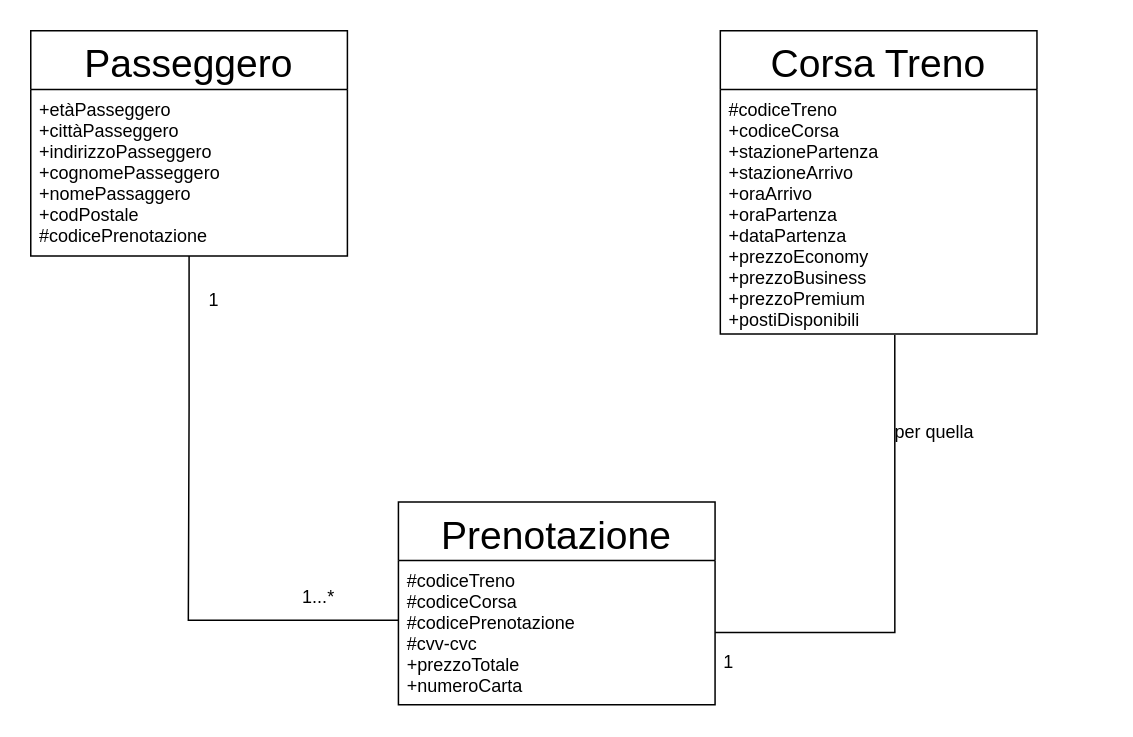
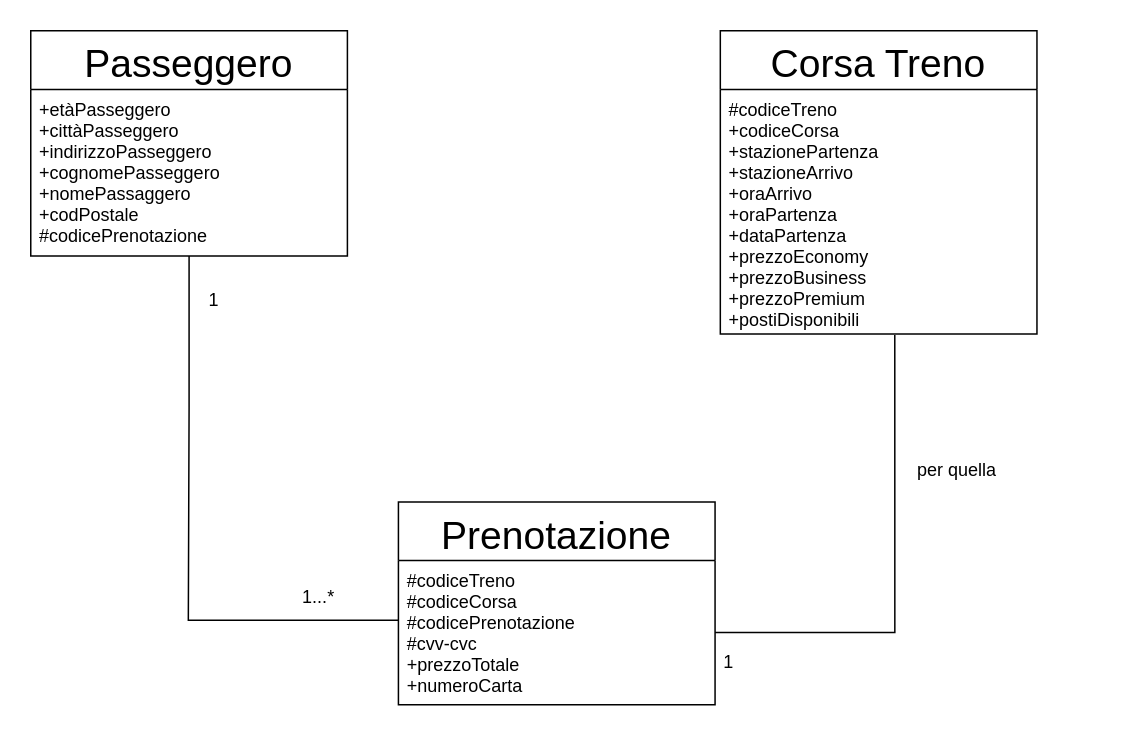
(984, 441) -> (1007, 479)
